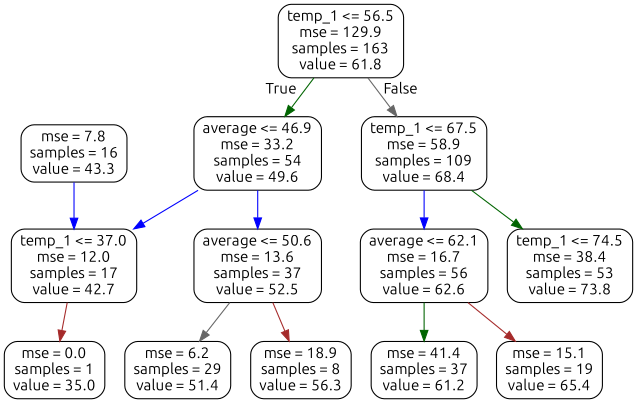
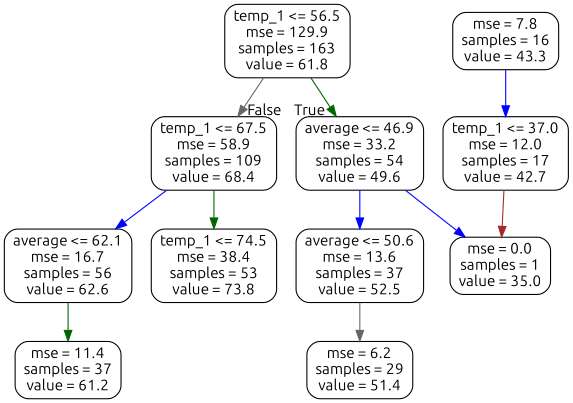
(171, 207) -> (431, 210)
(301, 370) -> none
(424, 370) -> (68, 370)
(549, 370) -> none
